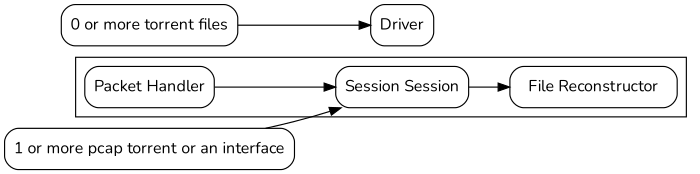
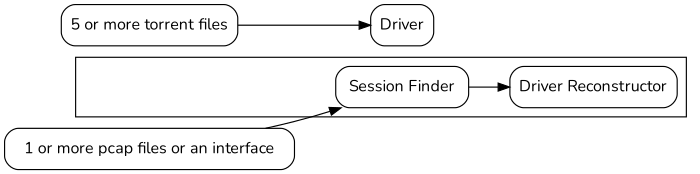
(150, 25) -> (150, 25)
(150, 87) -> none
(402, 87) -> (402, 87)
(594, 87) -> (594, 87)
(150, 149) -> (150, 149)
